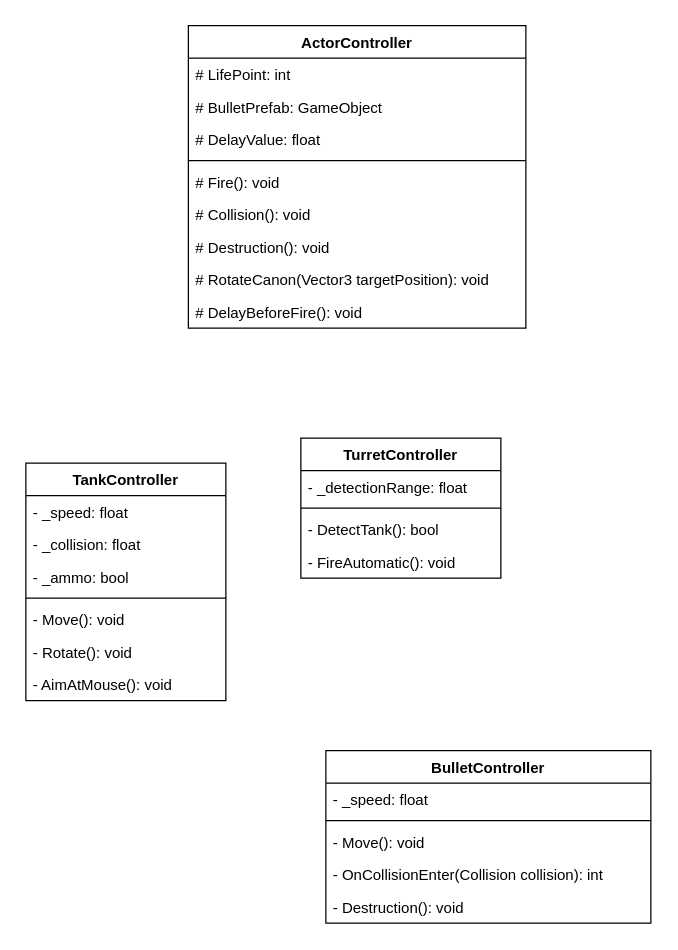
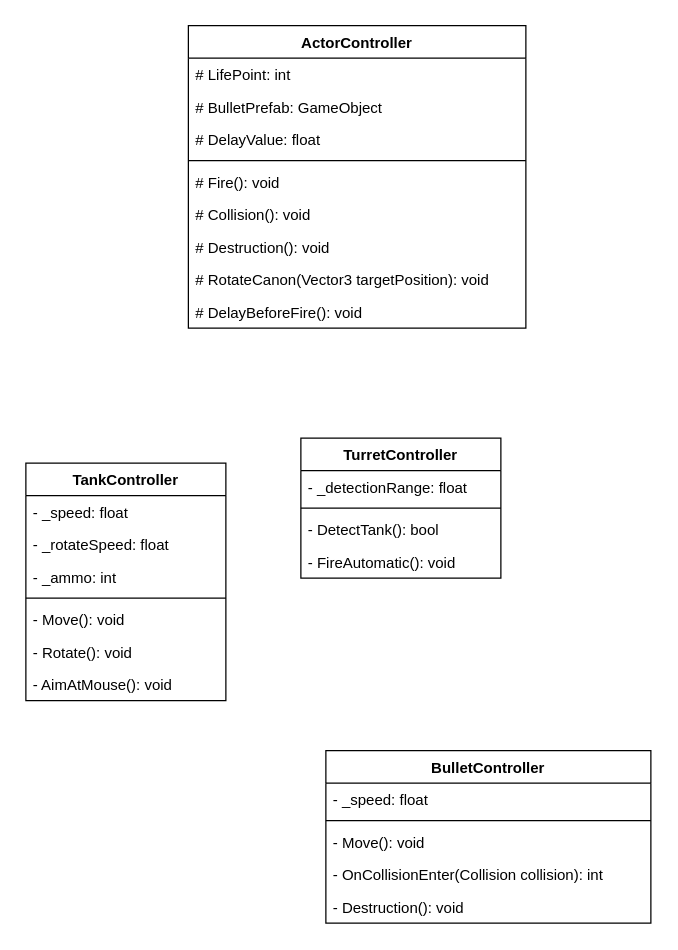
(97, 545) -> (113, 545)
(79, 578) -> (75, 578)
